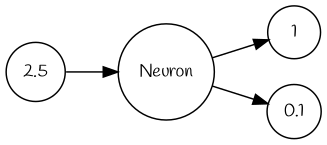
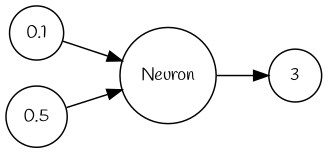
(294, 32) -> (295, 76)
(36, 72) -> (37, 117)
(233, 93) -> (85, 49)
